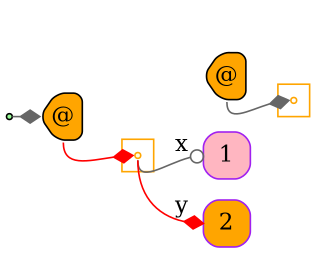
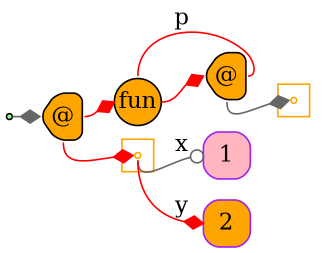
none -> (138, 102)
